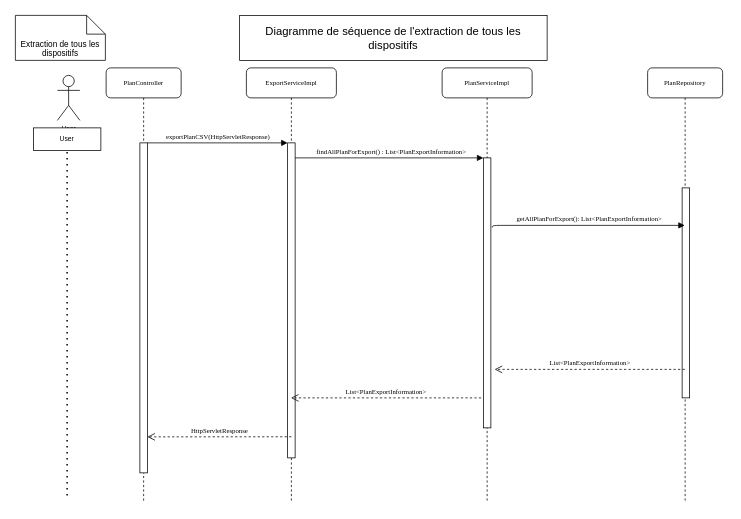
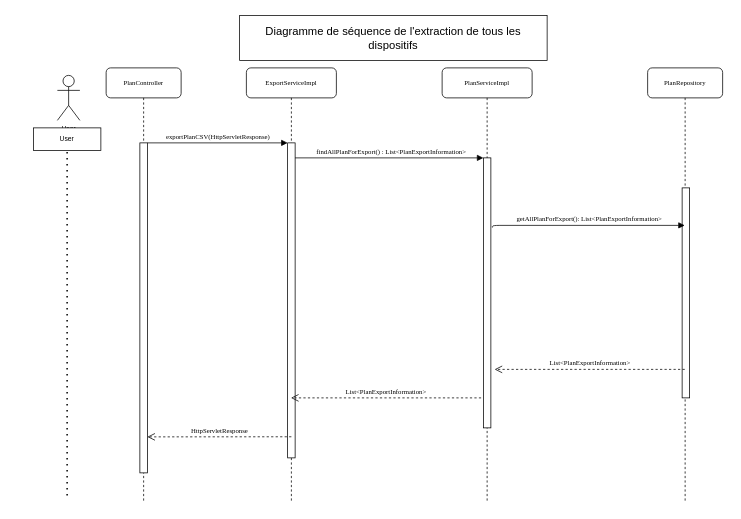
(60, 38) -> none
